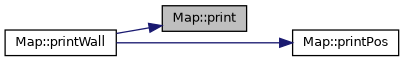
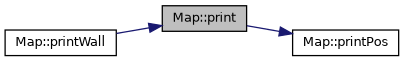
(198, 43) -> (263, 29)
